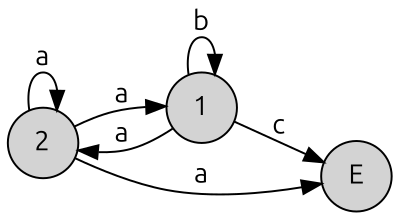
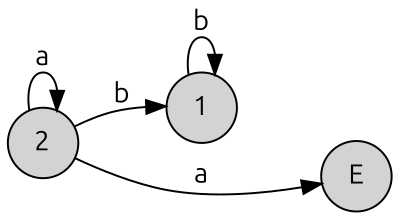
(122, 95) -> (122, 95)
(270, 138) -> none
(138, 147) -> none
